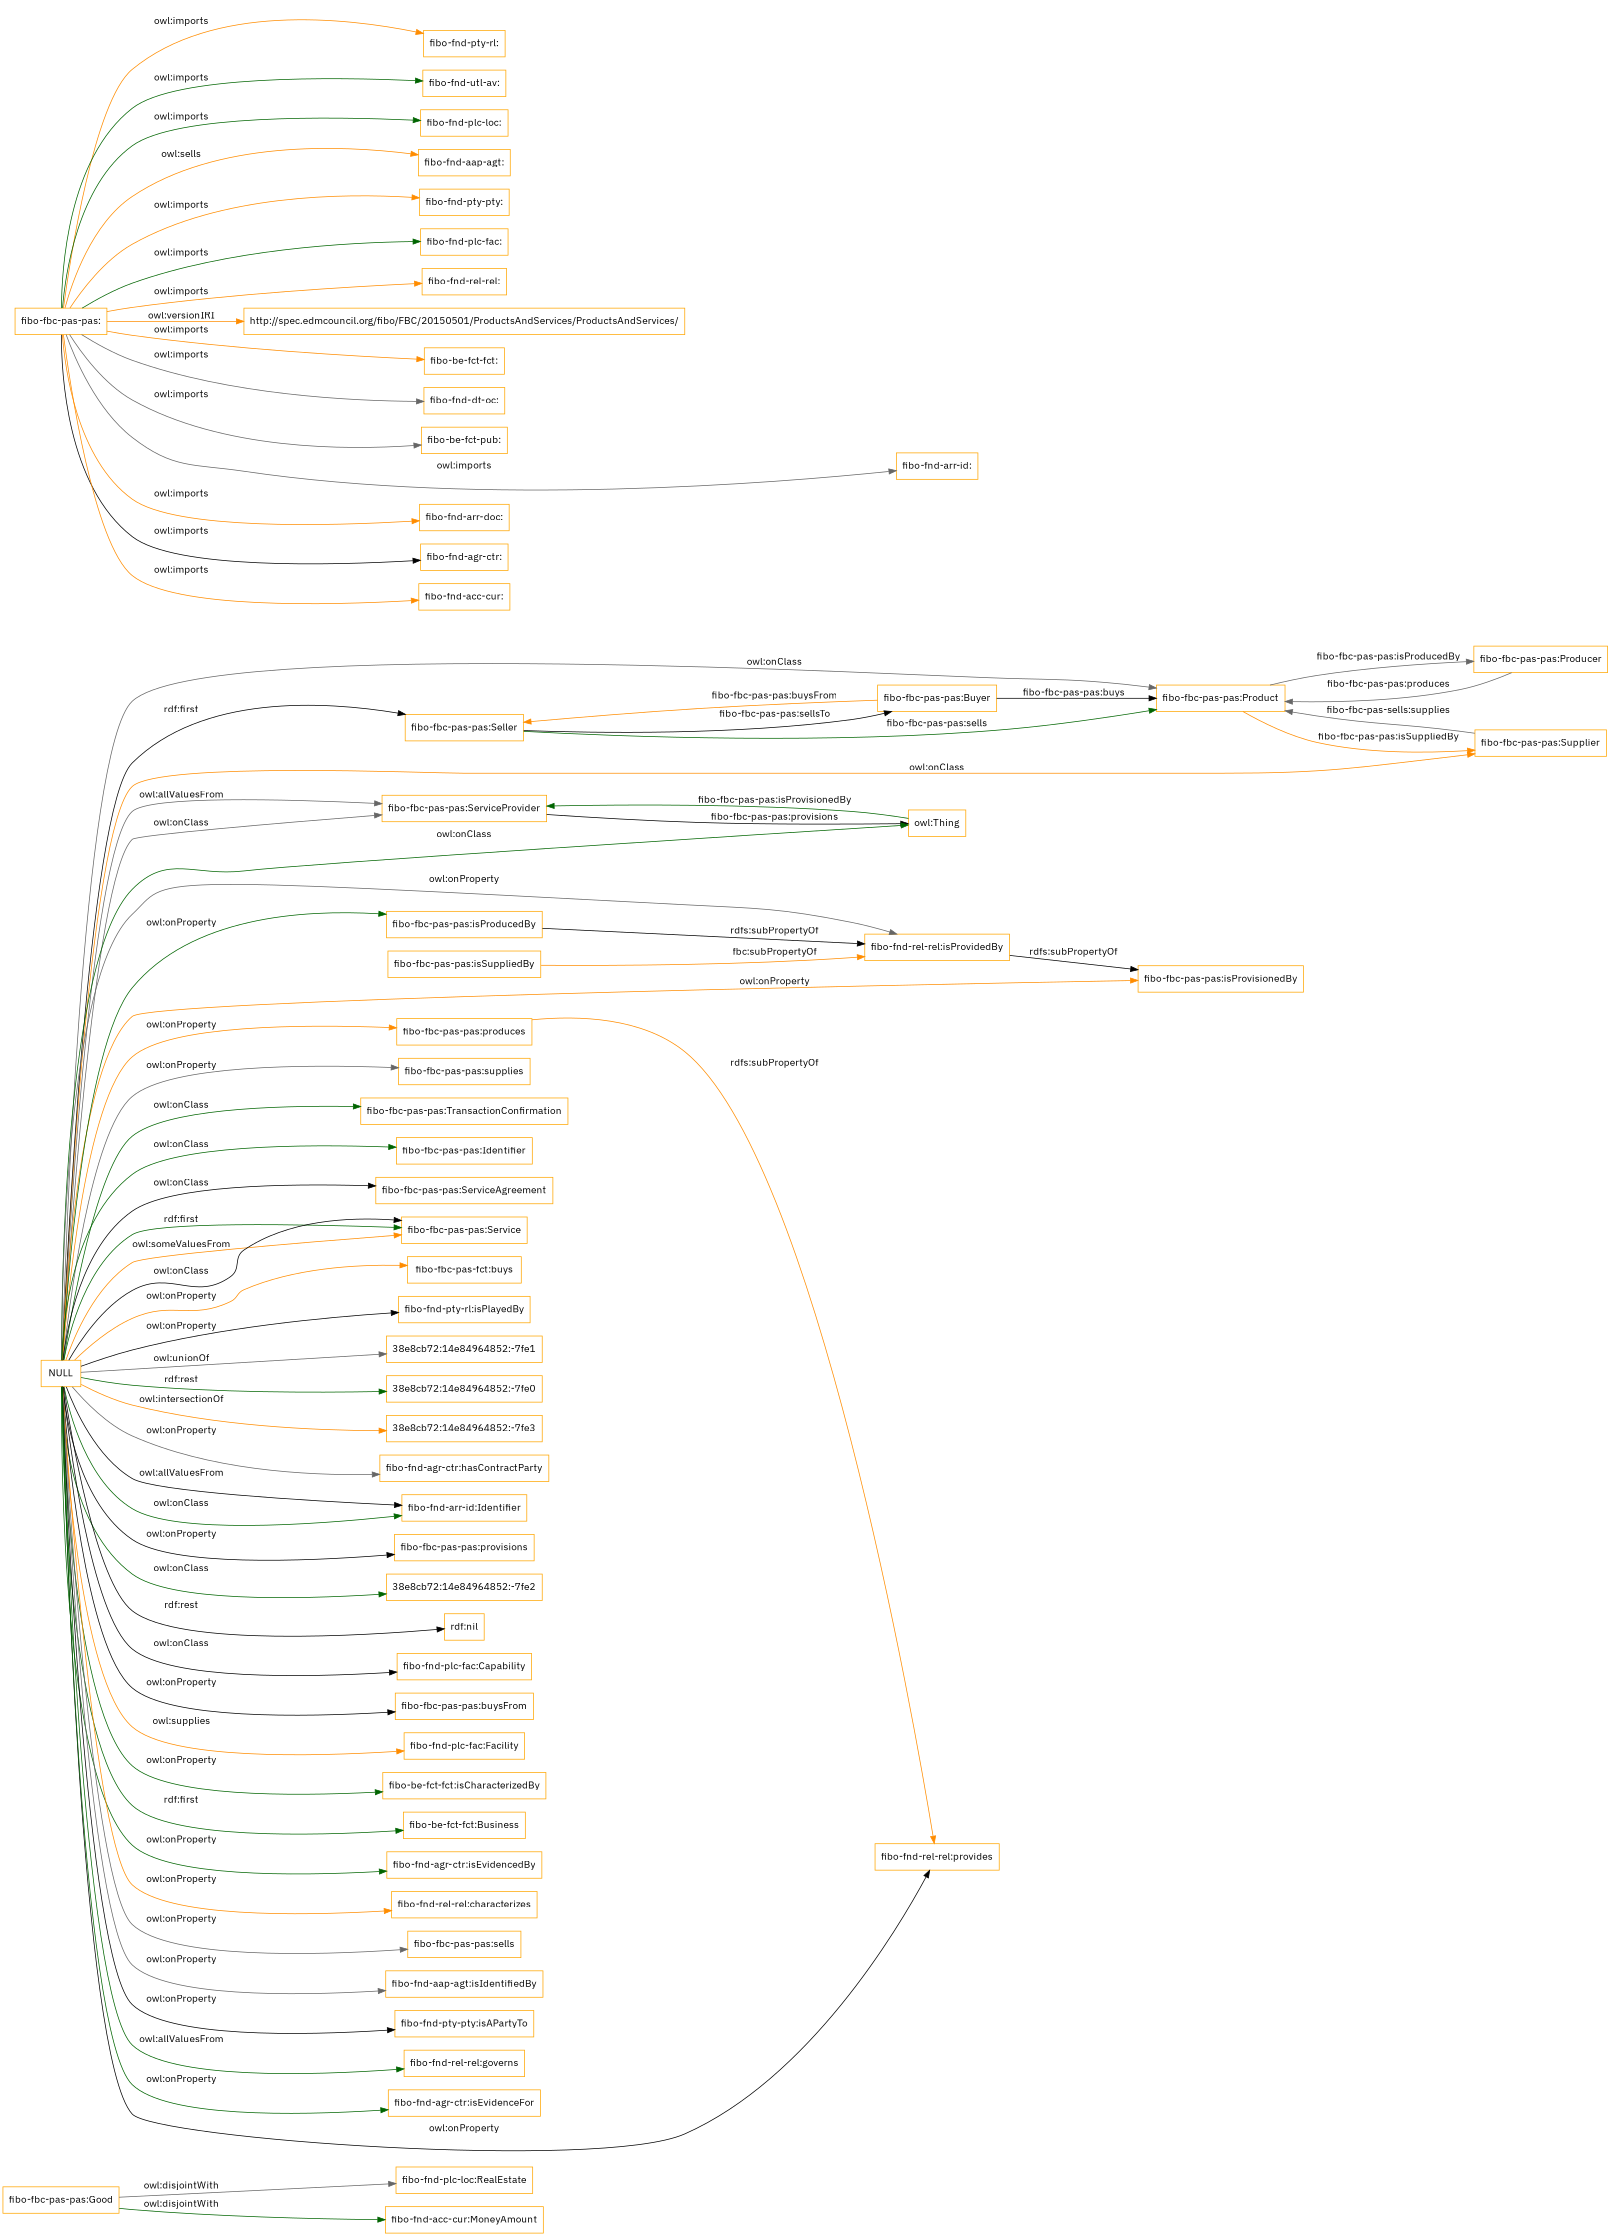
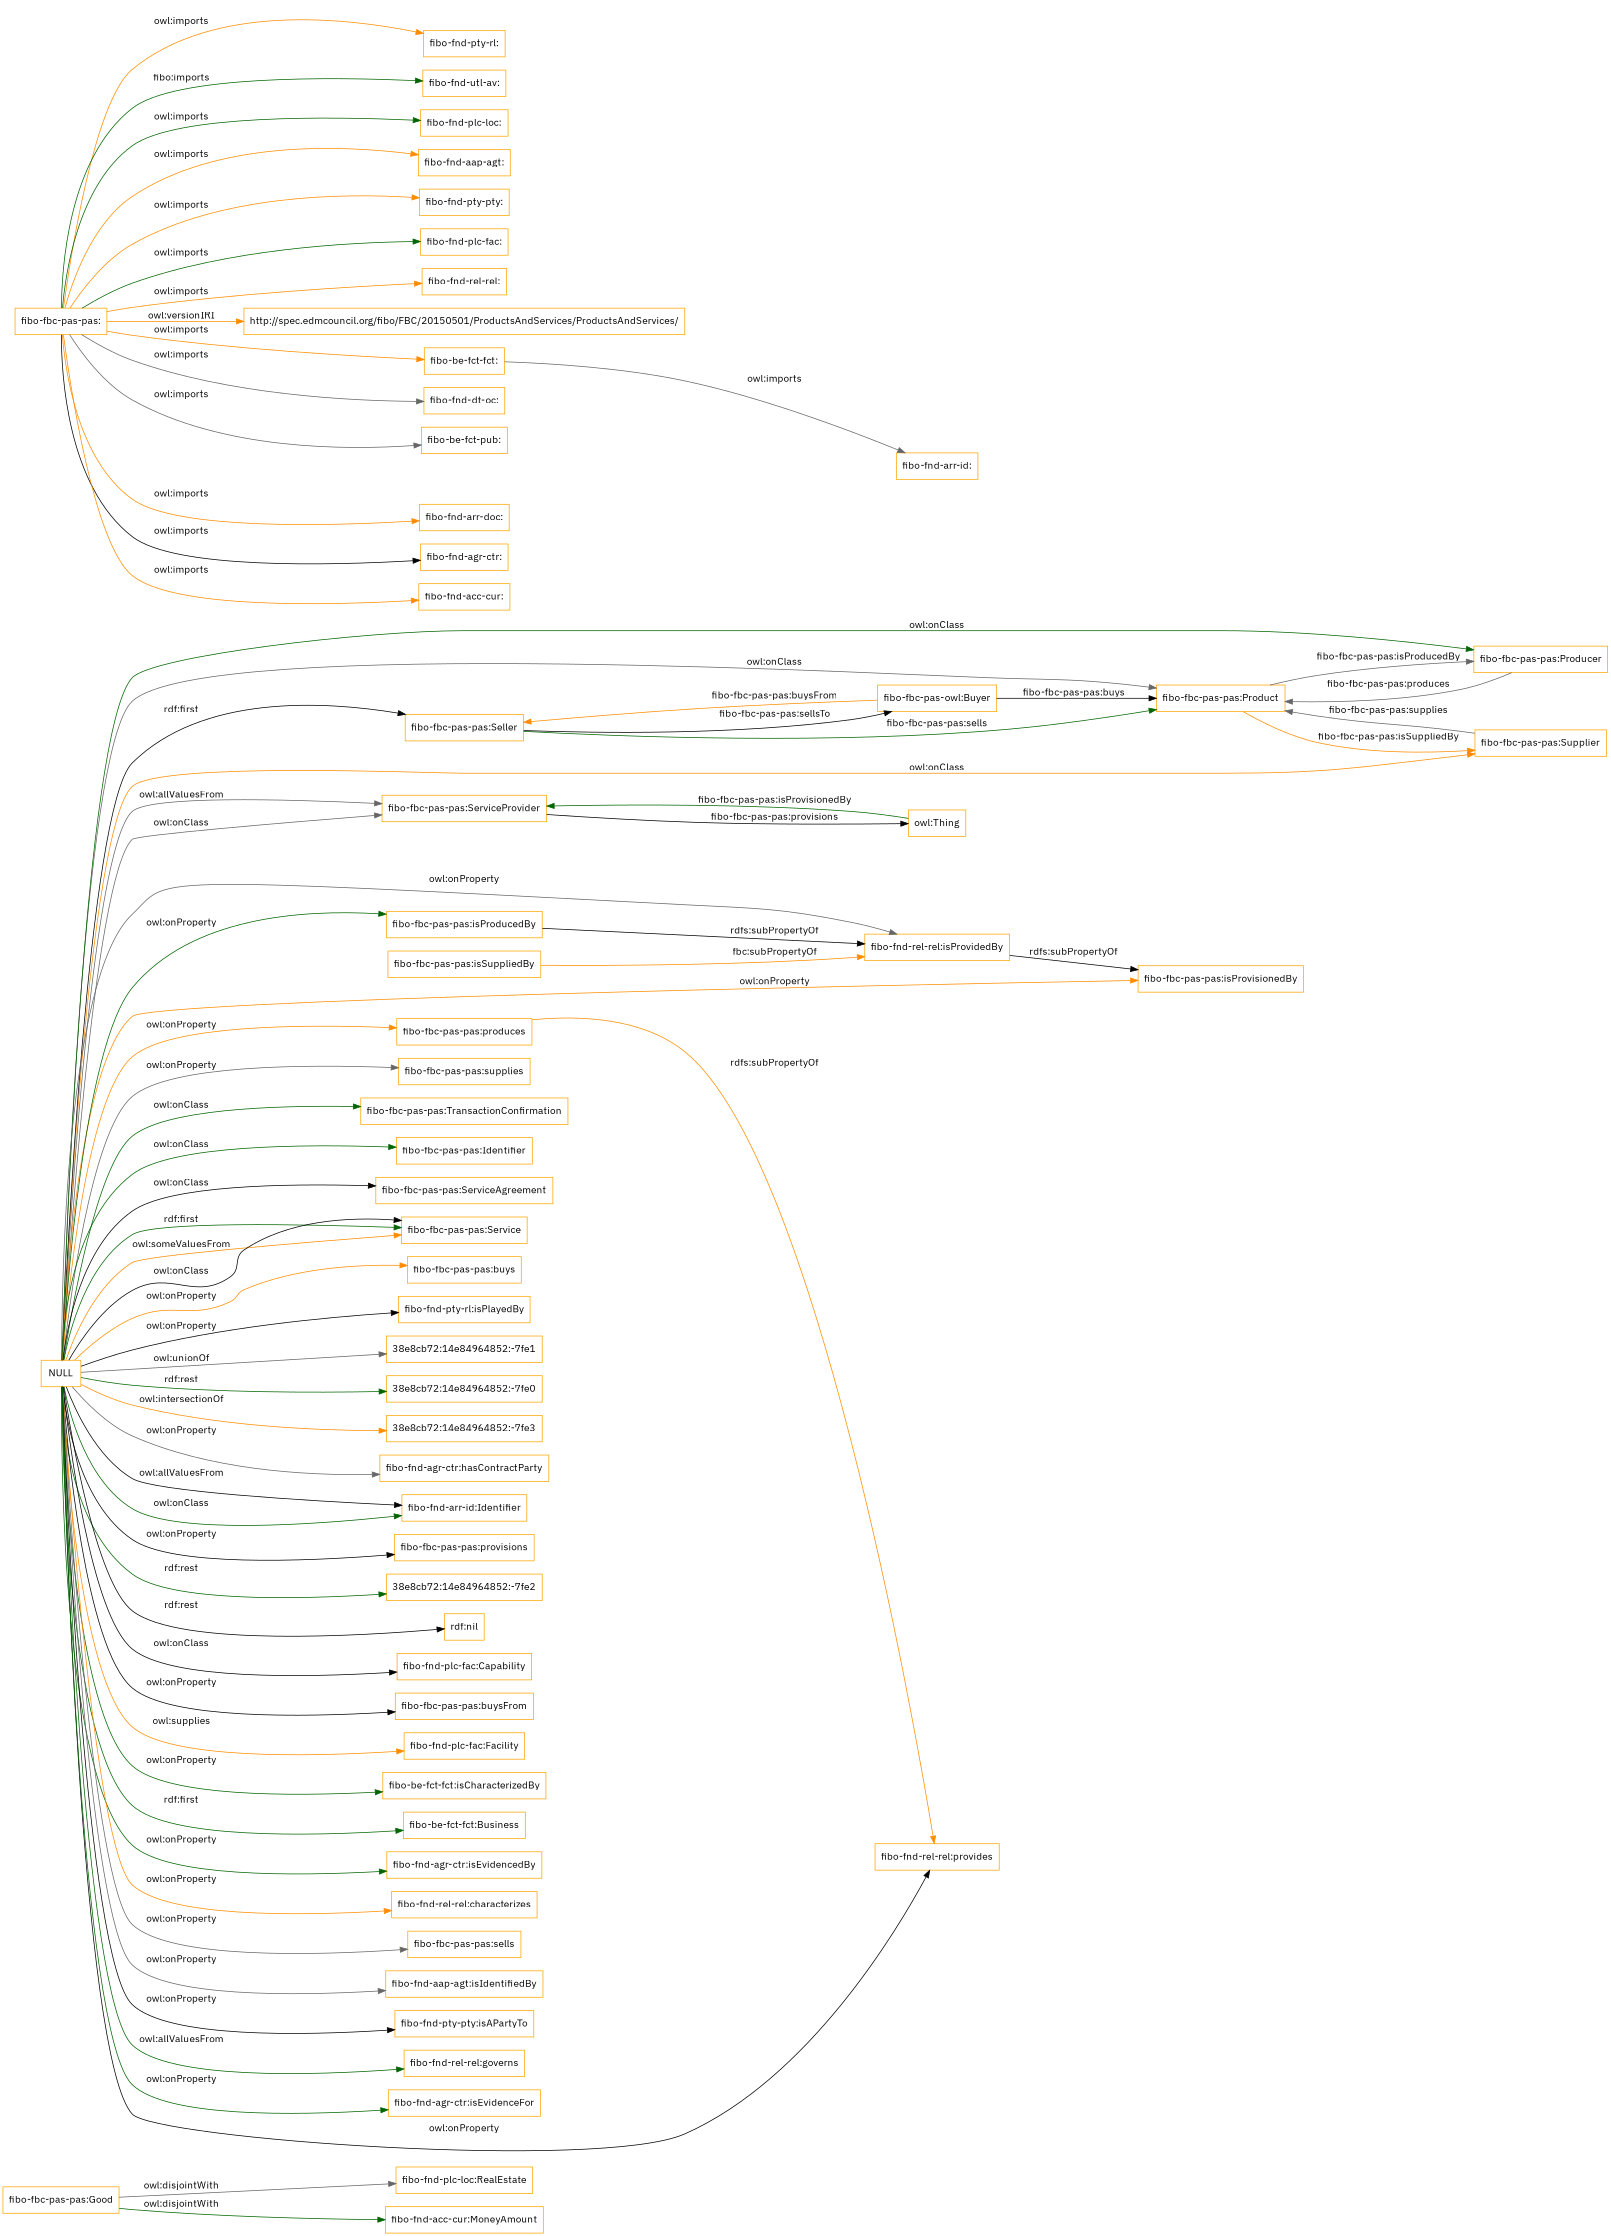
(181, 78) -> (181, 78)
(181, 154) -> (181, 154)
(445, 488) -> (706, 386)
(937, 698) -> (937, 698)
(1389, 710) -> (1389, 710)
(273, 868) -> (453, 631)
(464, 1270) -> (464, 1270)
(181, 1569) -> (181, 1569)
